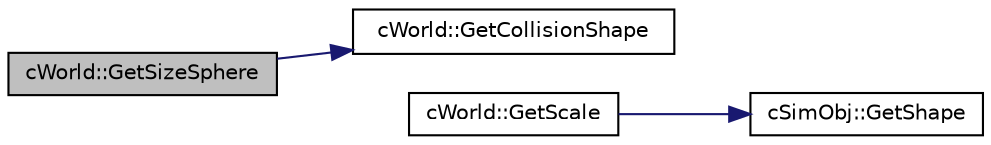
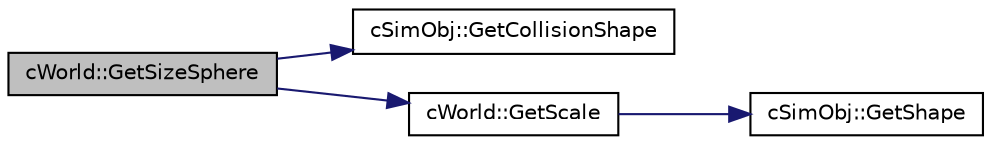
(514, 32) -> (514, 32)
none -> (332, 95)
